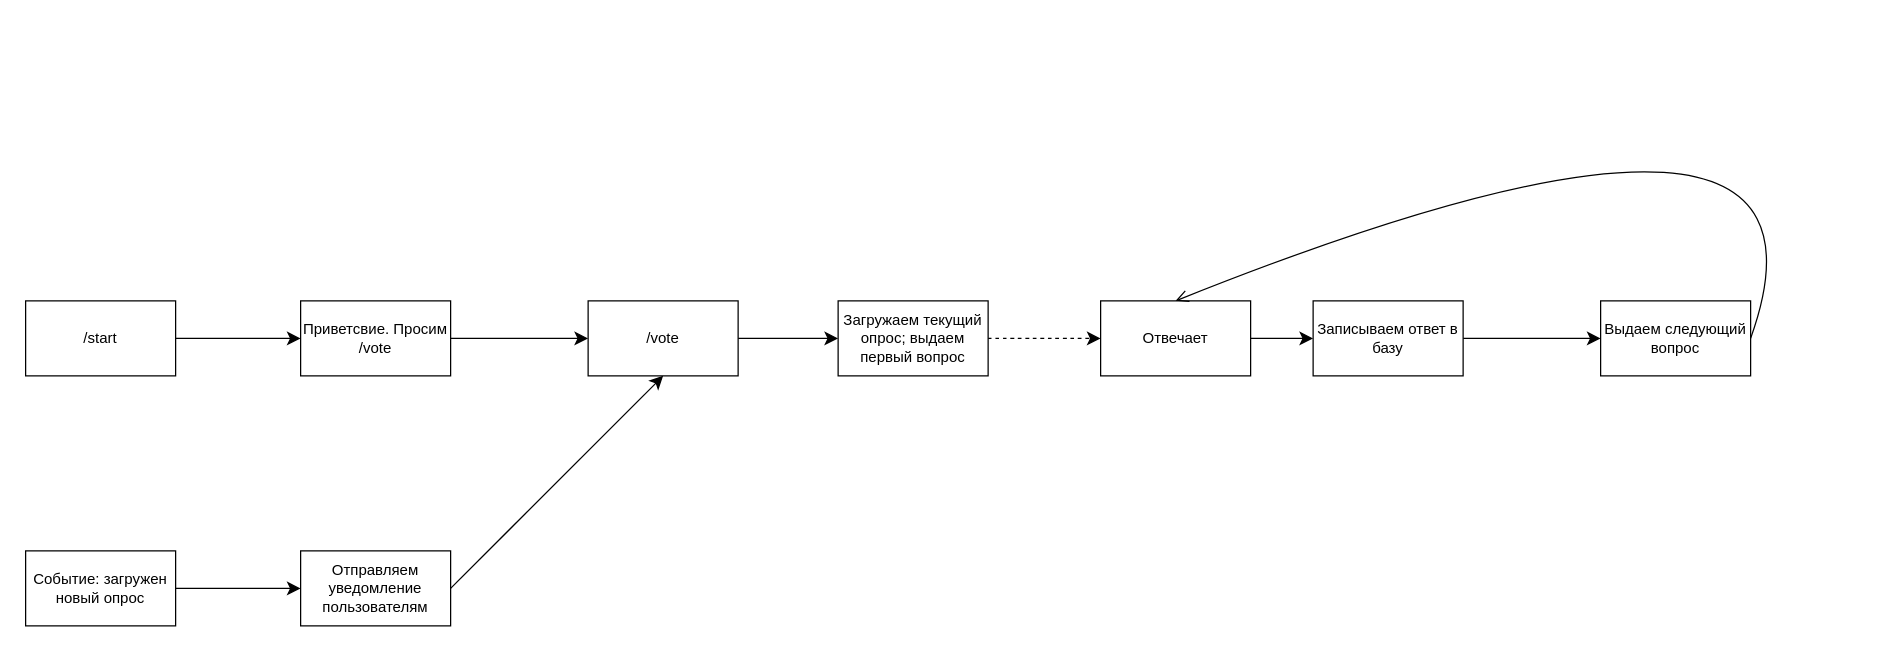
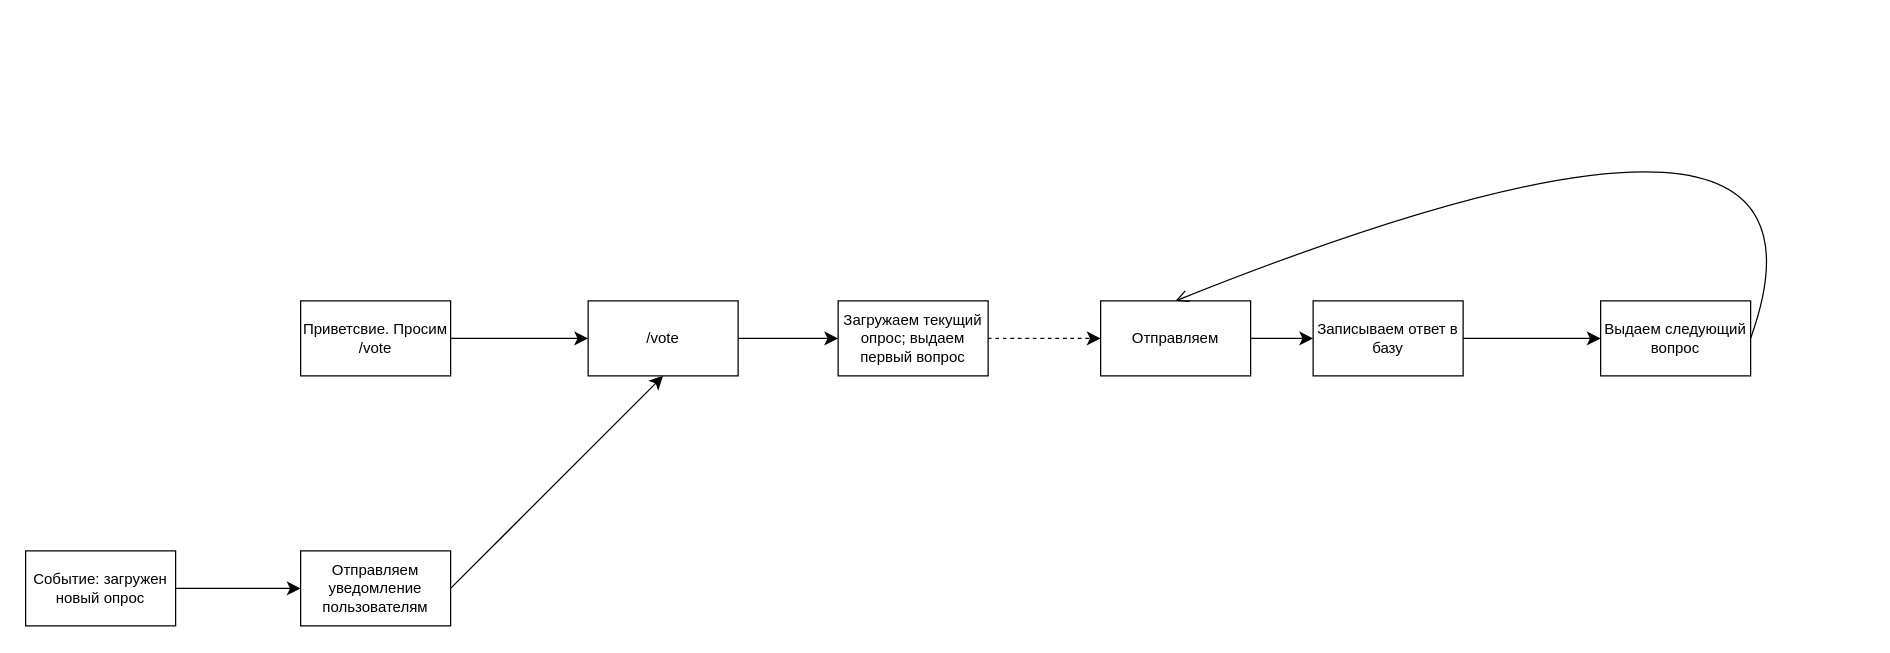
(101, 338) -> none
(234, 338) -> none
(1176, 338) -> (1176, 338)
